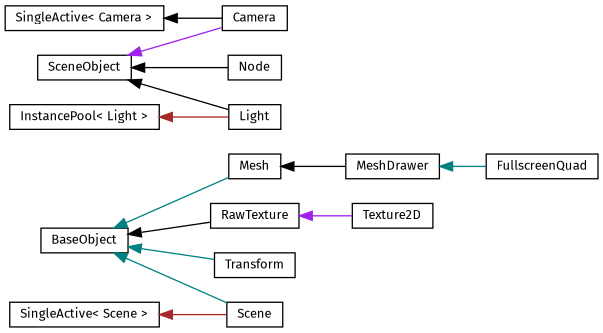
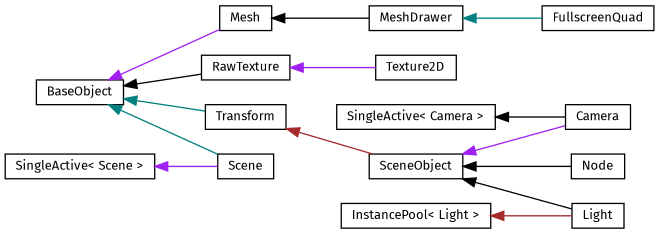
none -> (336, 143)
(177, 200) -> (170, 52)
(200, 315) -> (193, 166)
